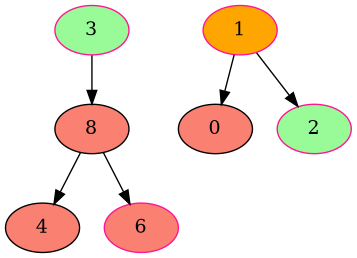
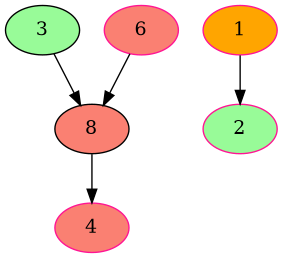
(92, 30) -> (43, 30)
(215, 129) -> none
(113, 172) -> (120, 73)
(43, 228) -> (92, 228)
